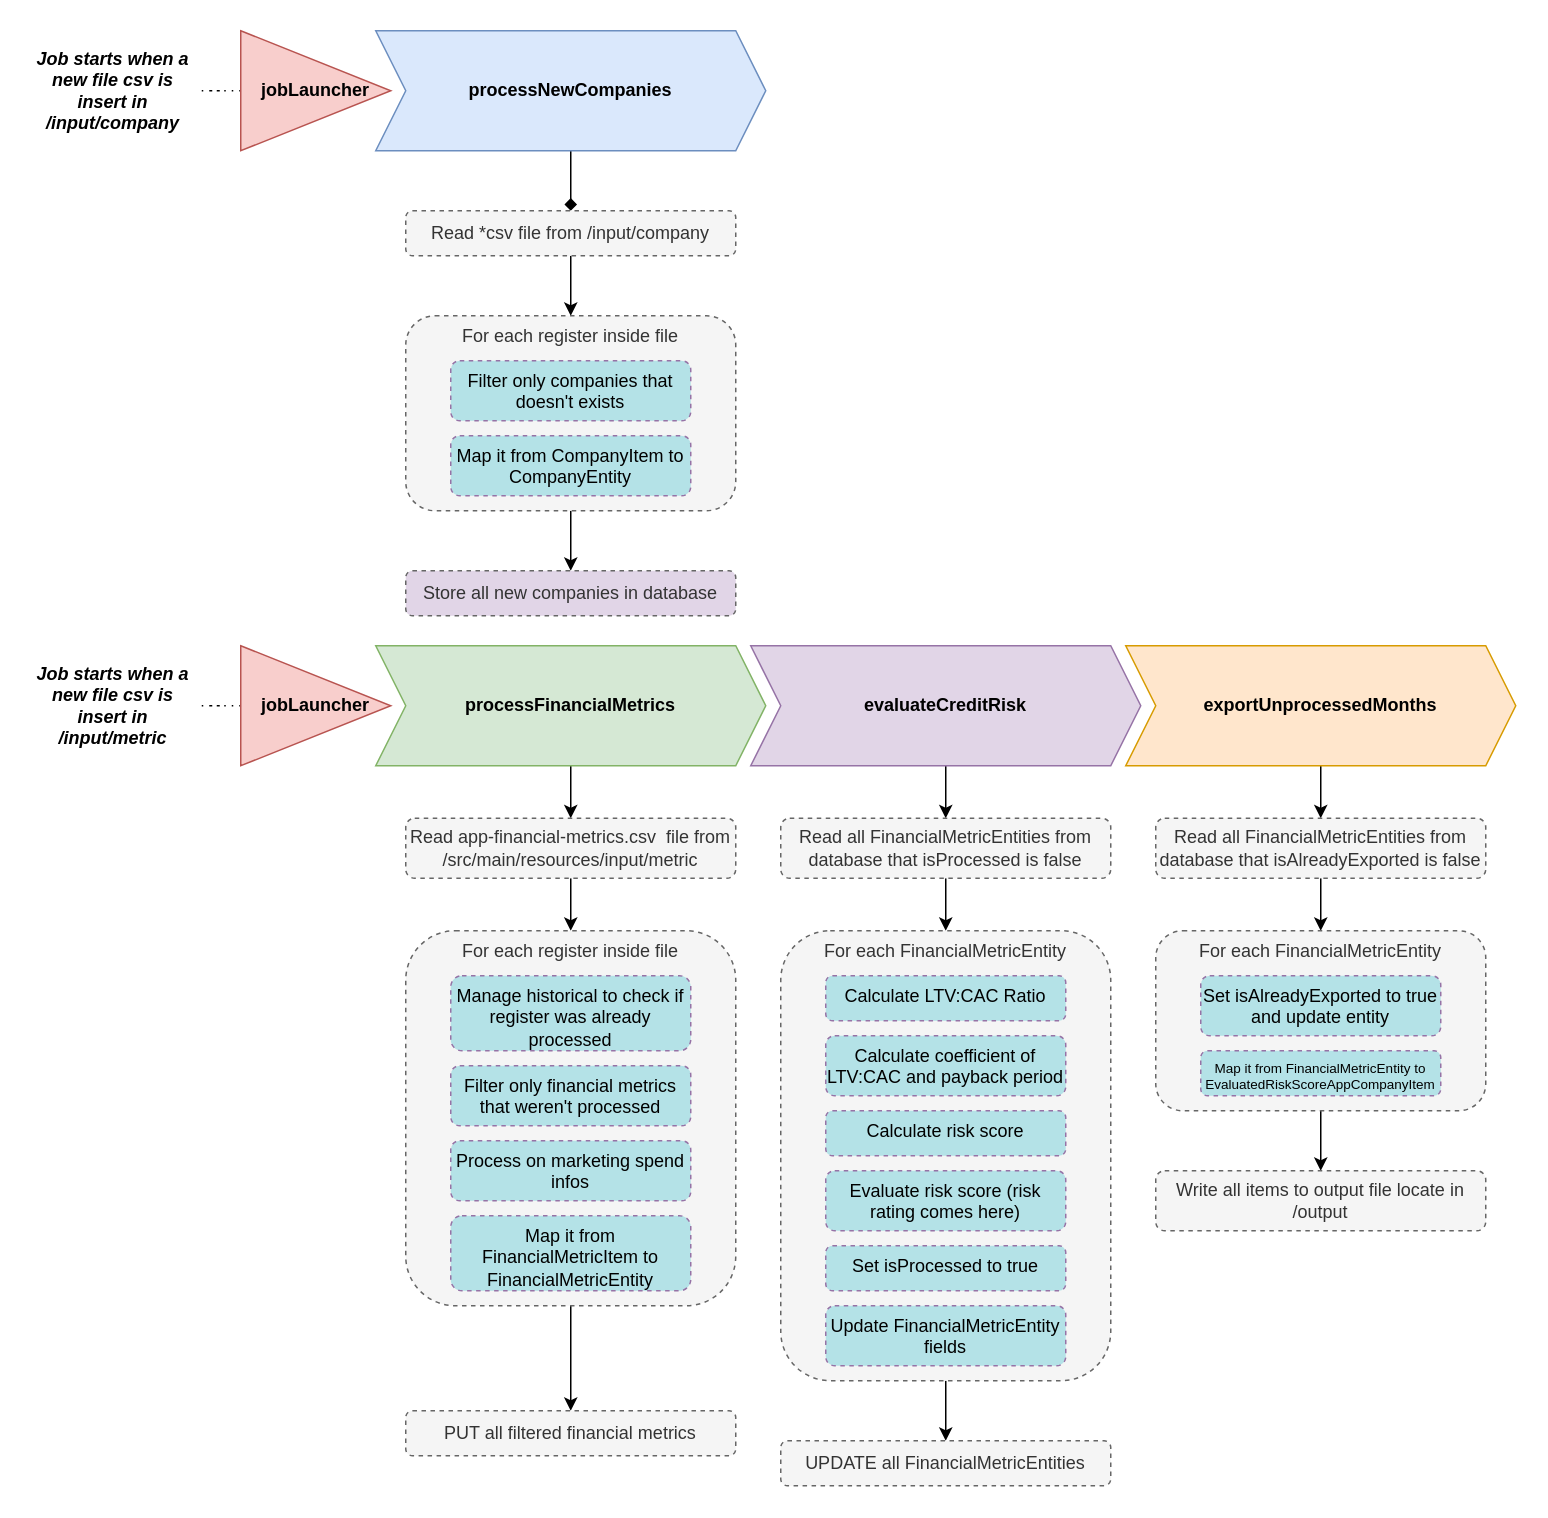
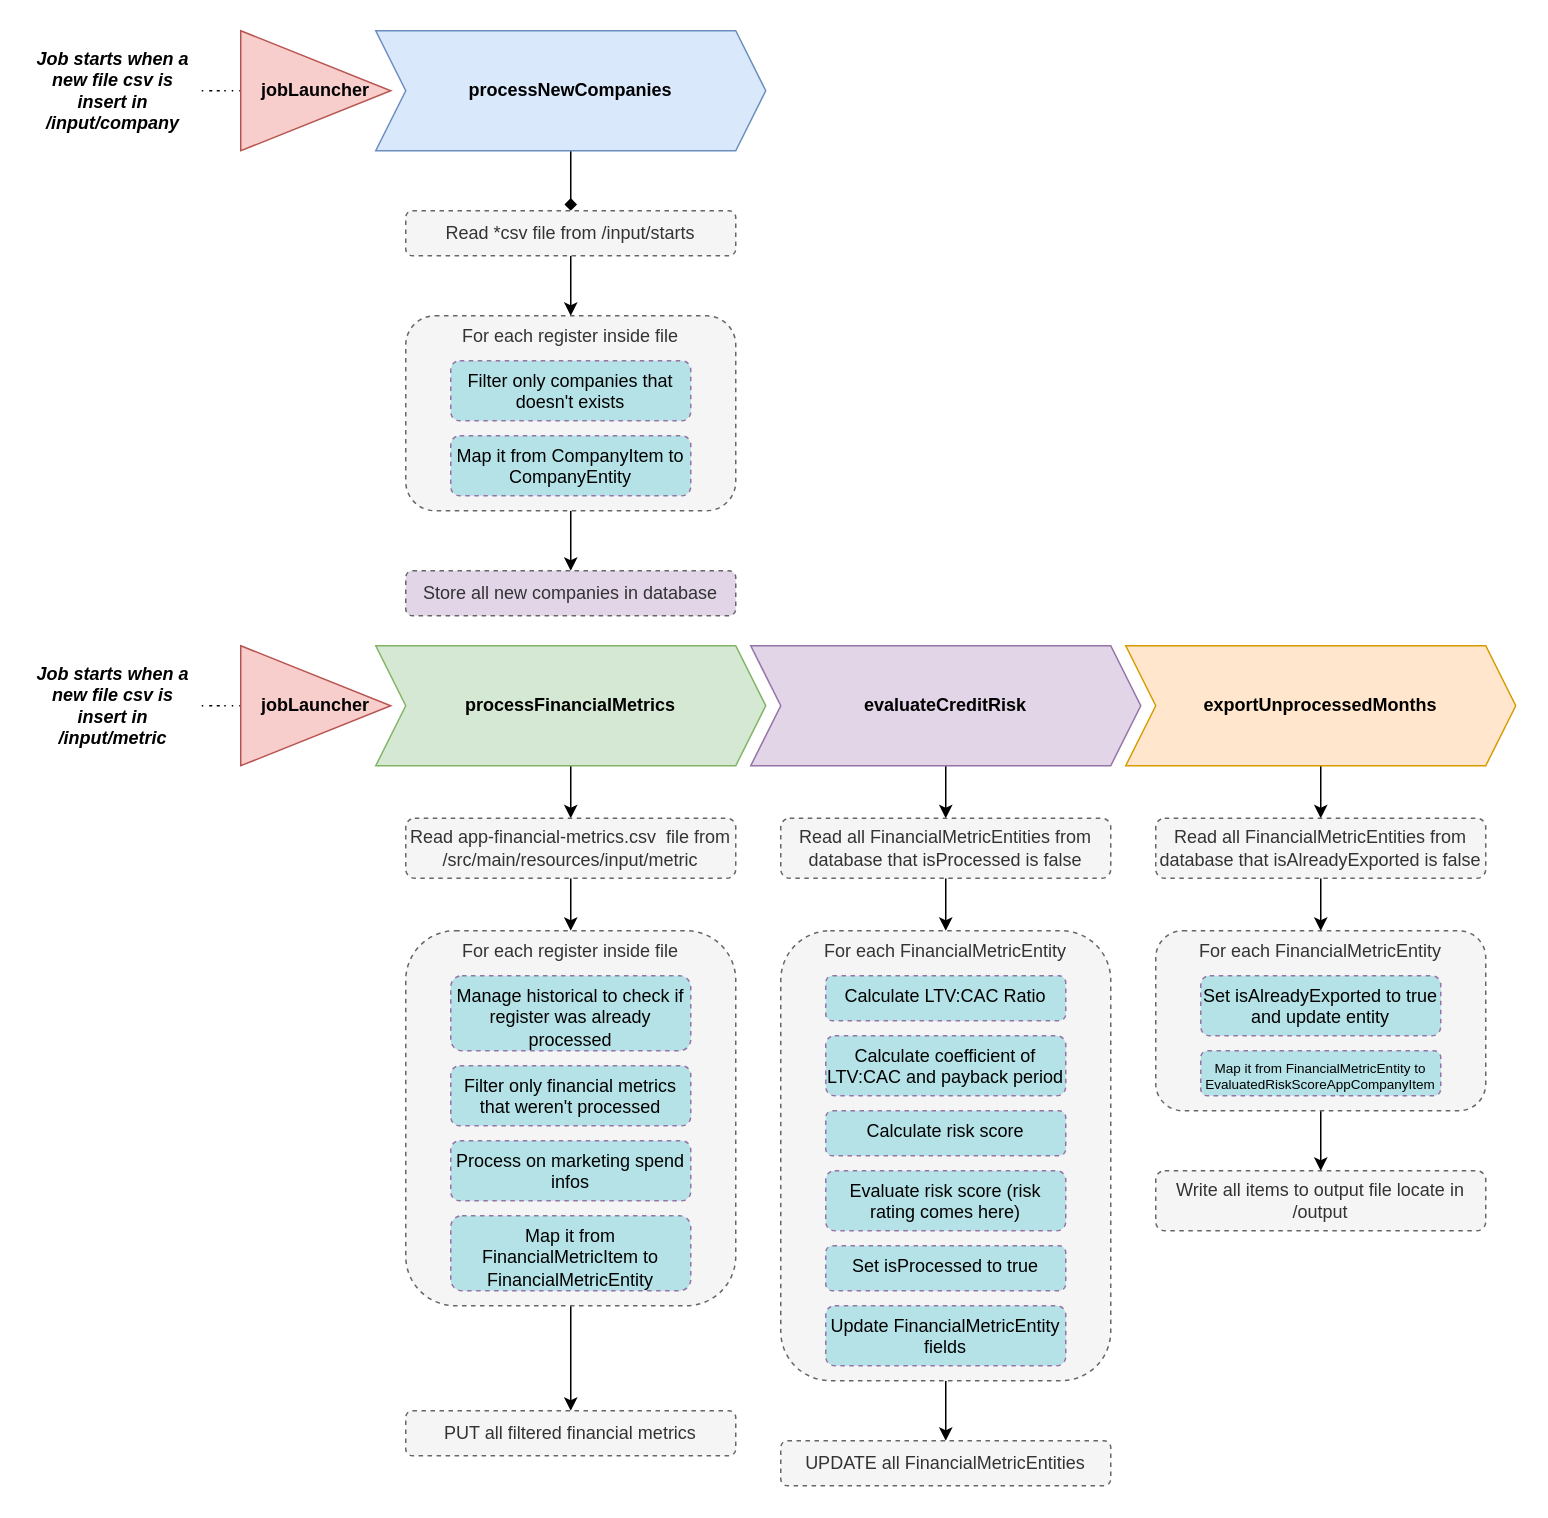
(571, 233) -> (571, 233)
